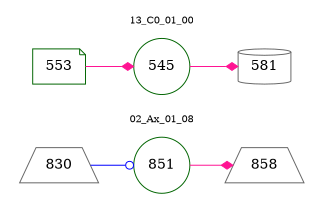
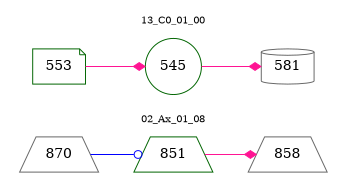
(59, 165) -> (59, 154)
(162, 165) -> (173, 154)
